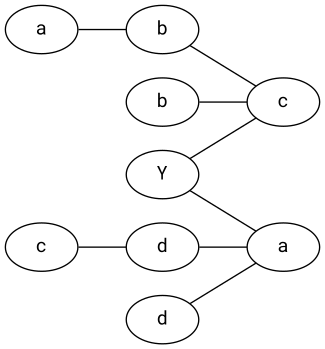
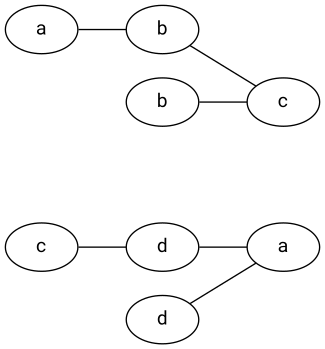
(163, 175) -> none
